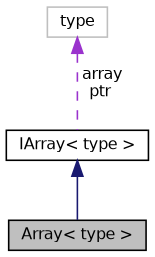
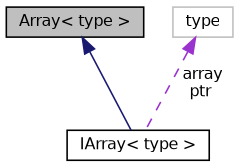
(77, 198) -> (110, 91)
